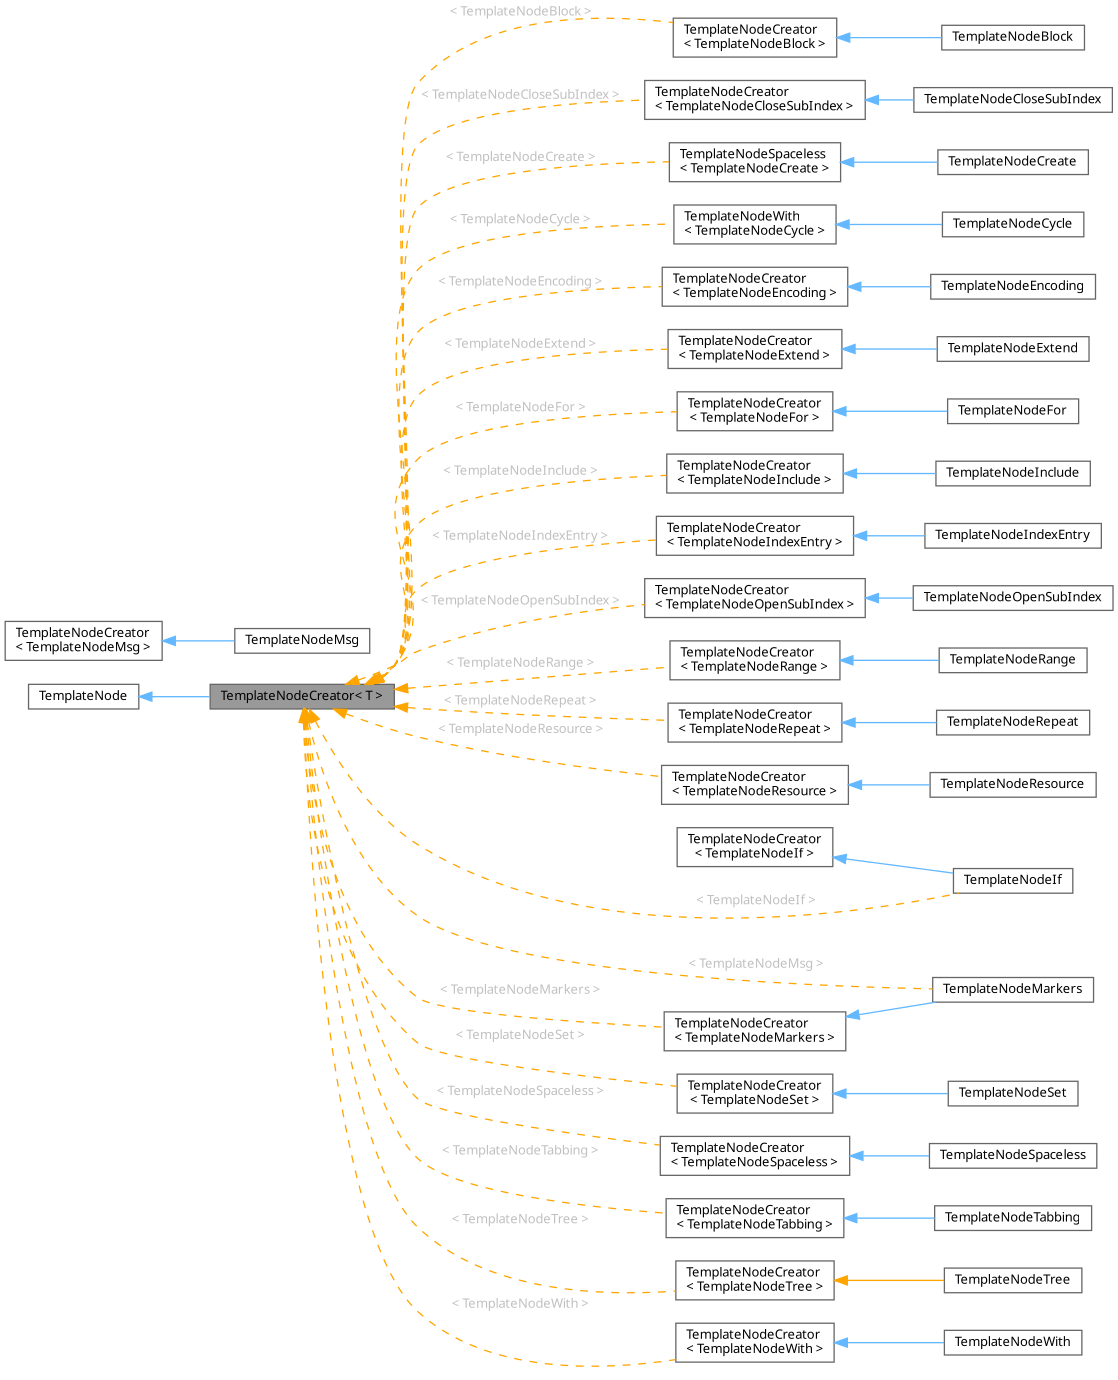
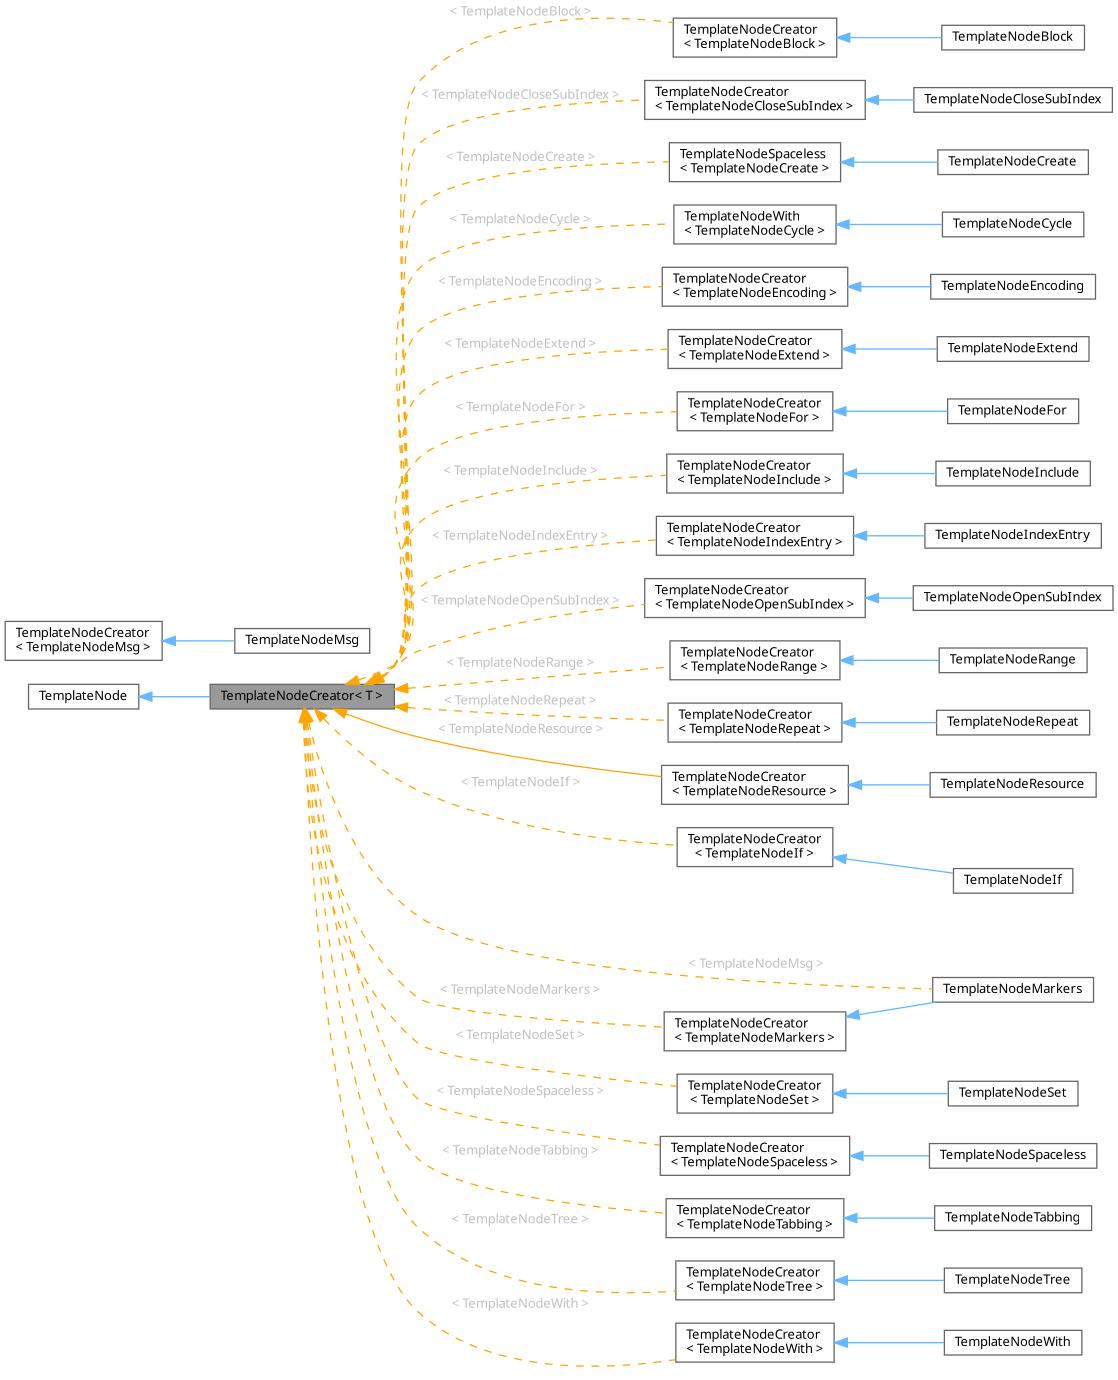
(502, 754) -> (502, 754)
(603, 908) -> (487, 815)
(896, 1280) -> (896, 1280)
